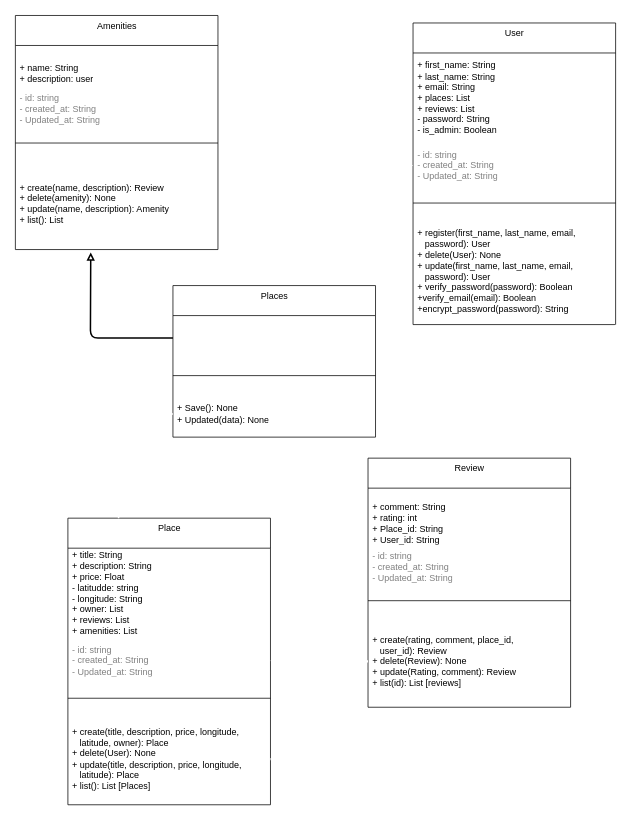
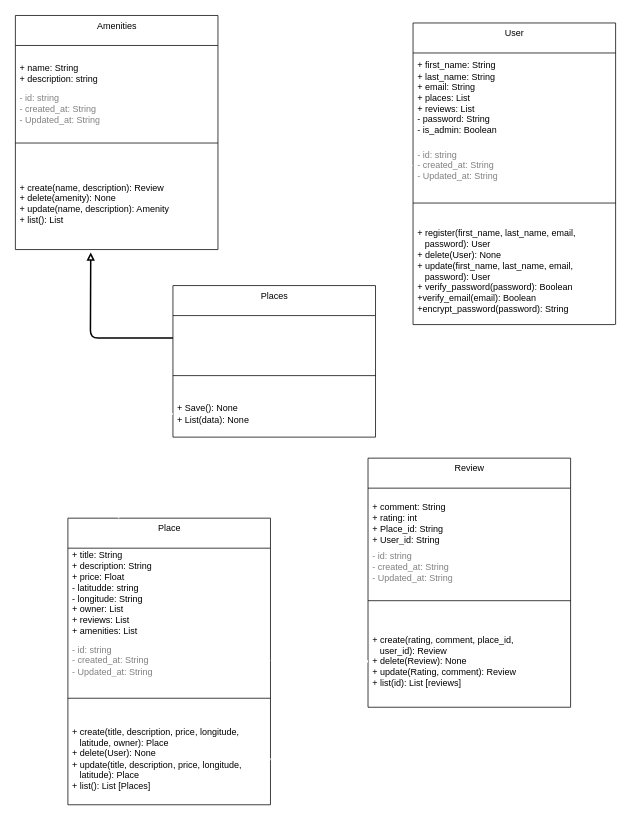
(62, 68) -> (66, 68)
(227, 414) -> (218, 414)
